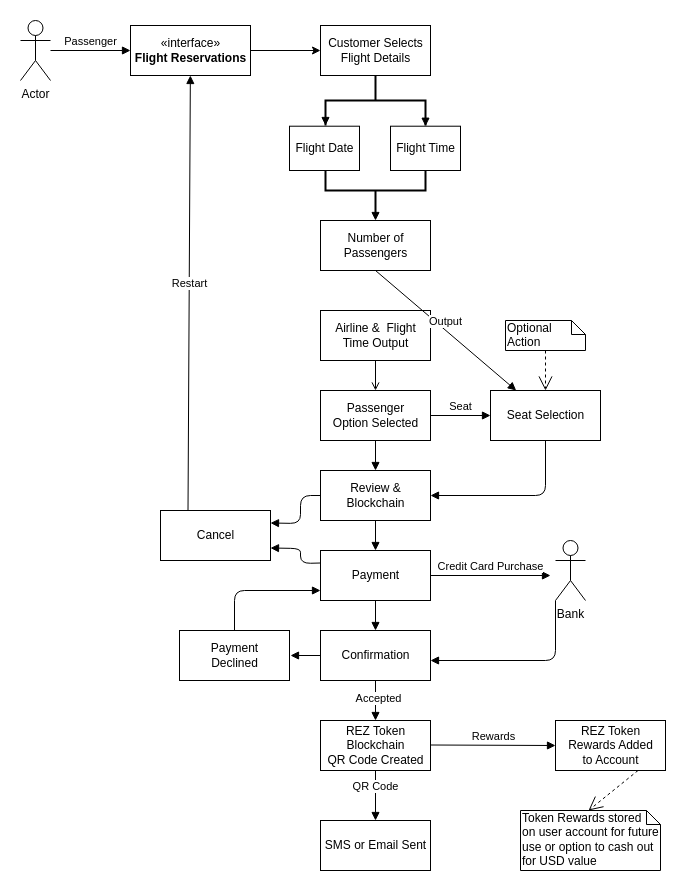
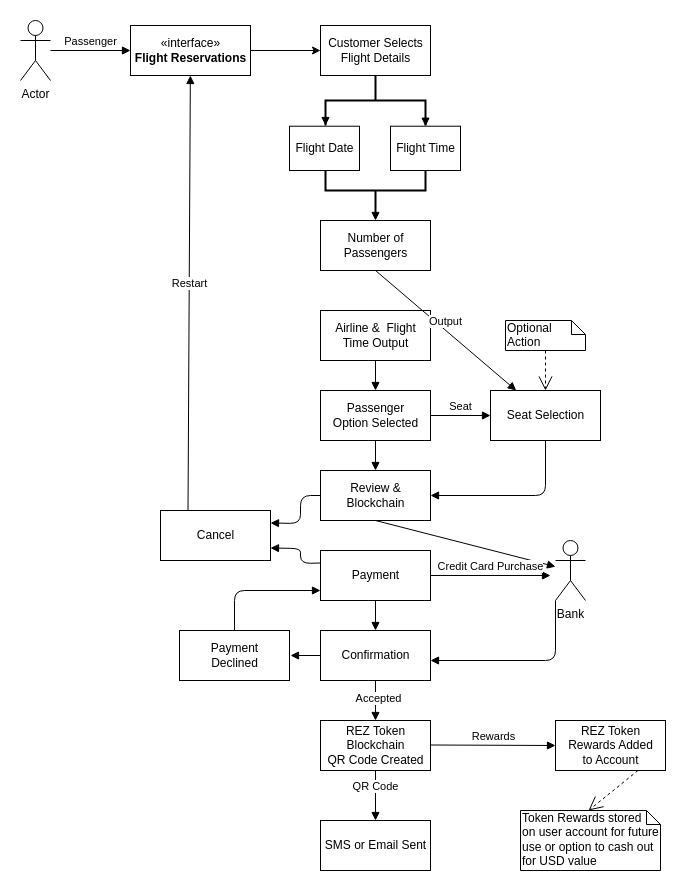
(376, 383) -> (376, 381)
(376, 531) -> (453, 540)
